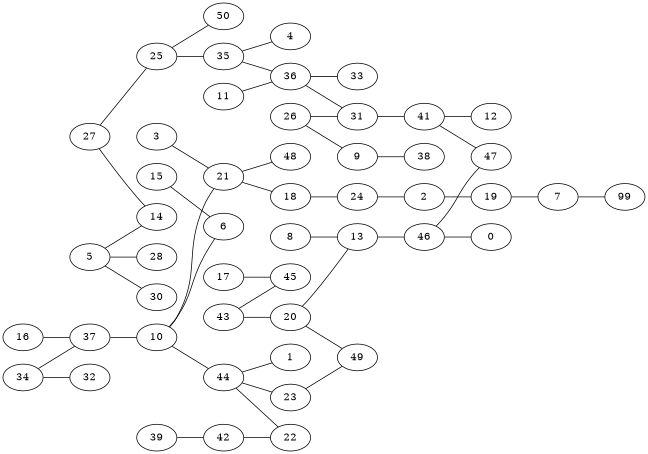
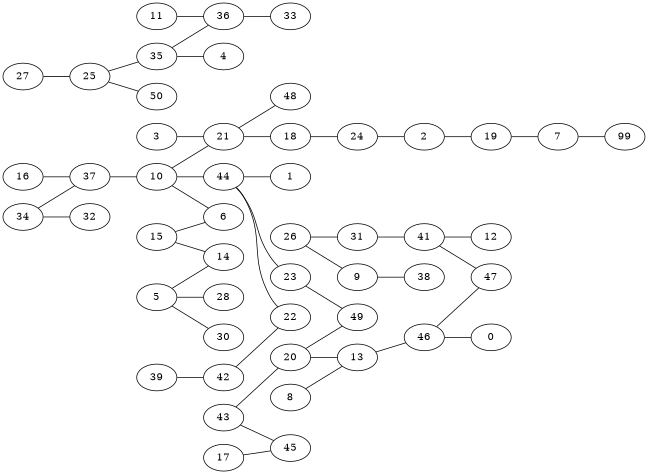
(324, 97) -> none
(121, 178) -> (190, 247)
